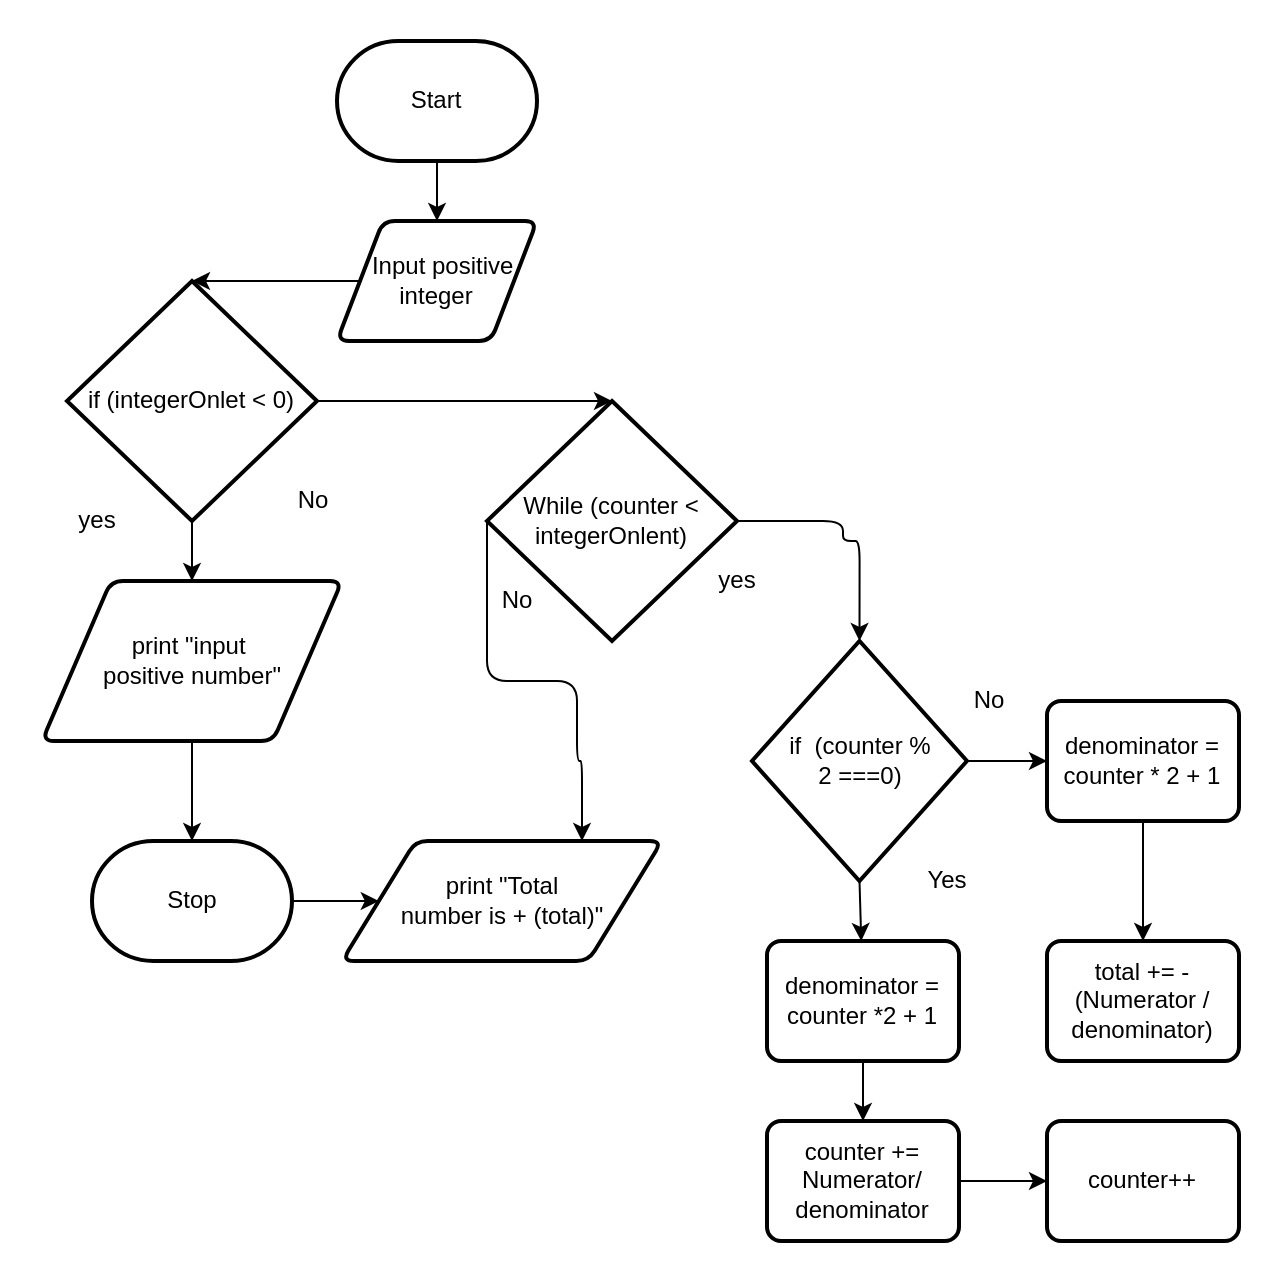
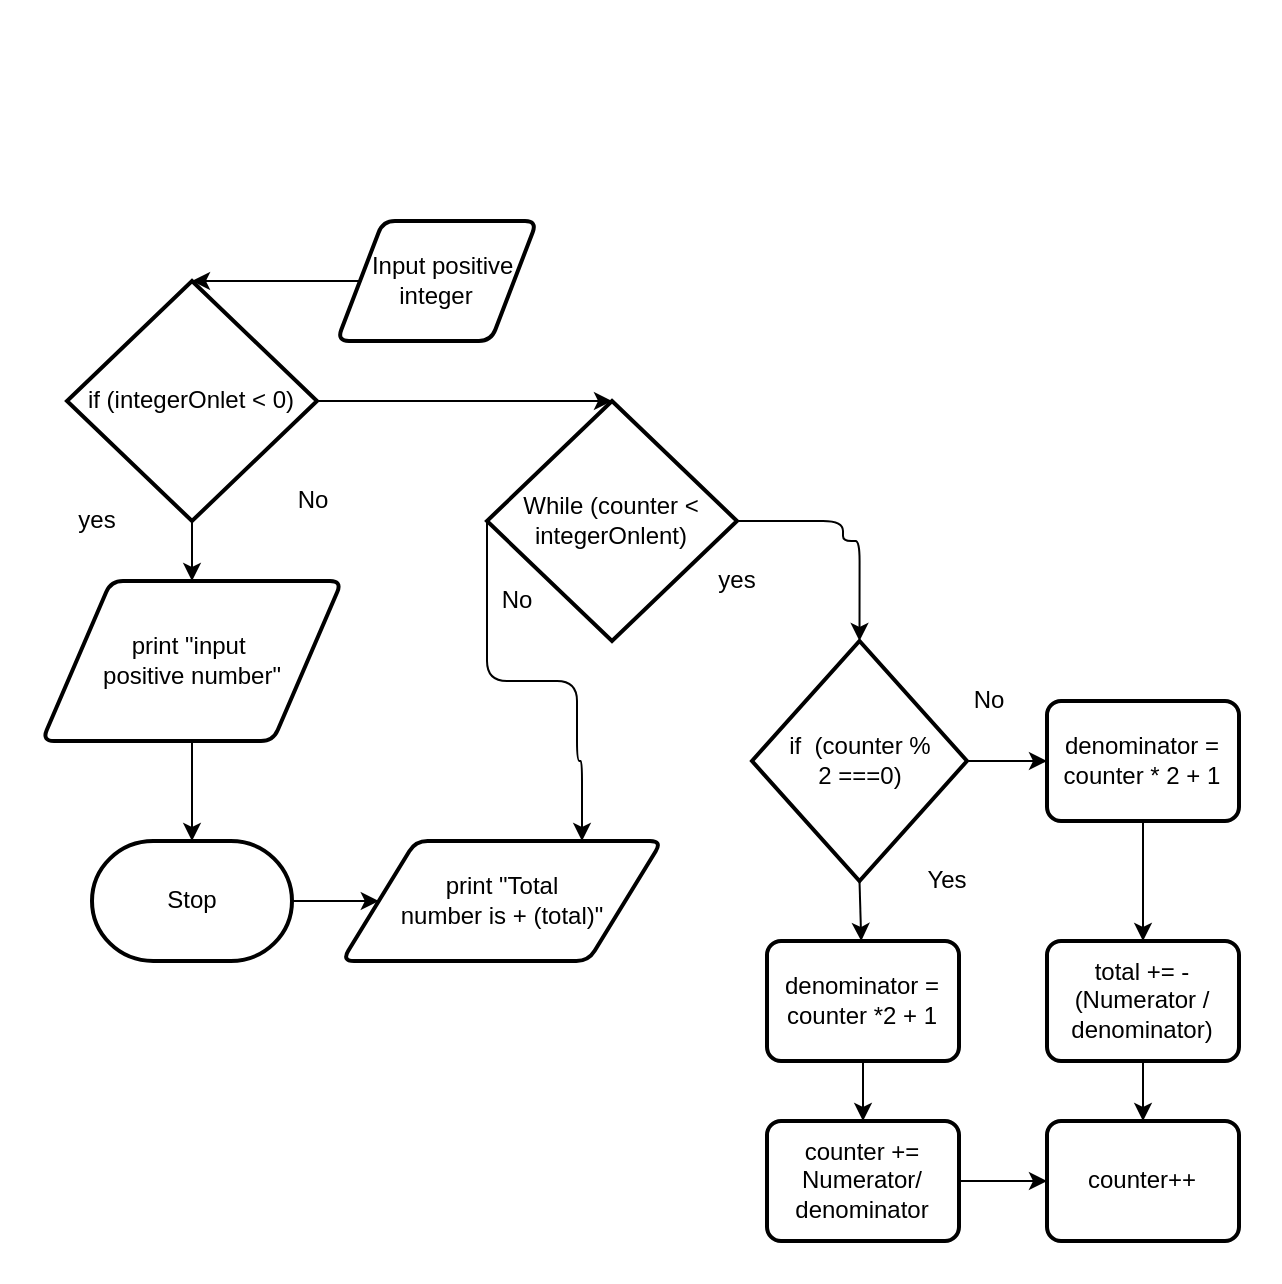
(437, 101) -> none
(437, 184) -> none
none -> (1143, 1084)
